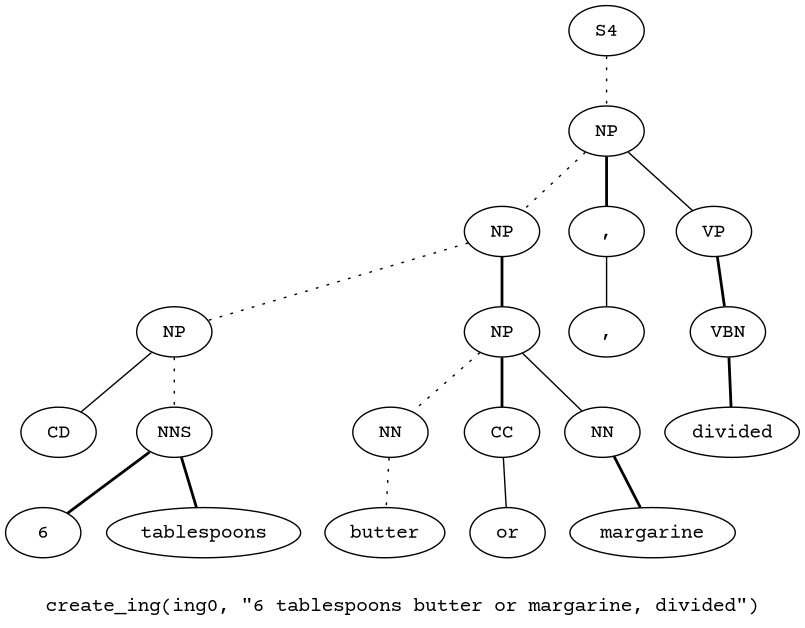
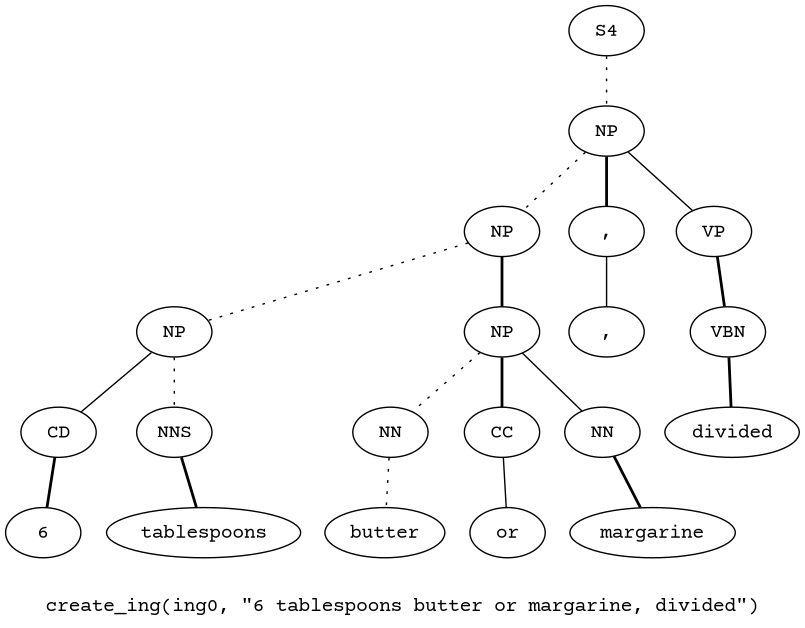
(108, 483) -> (51, 482)
